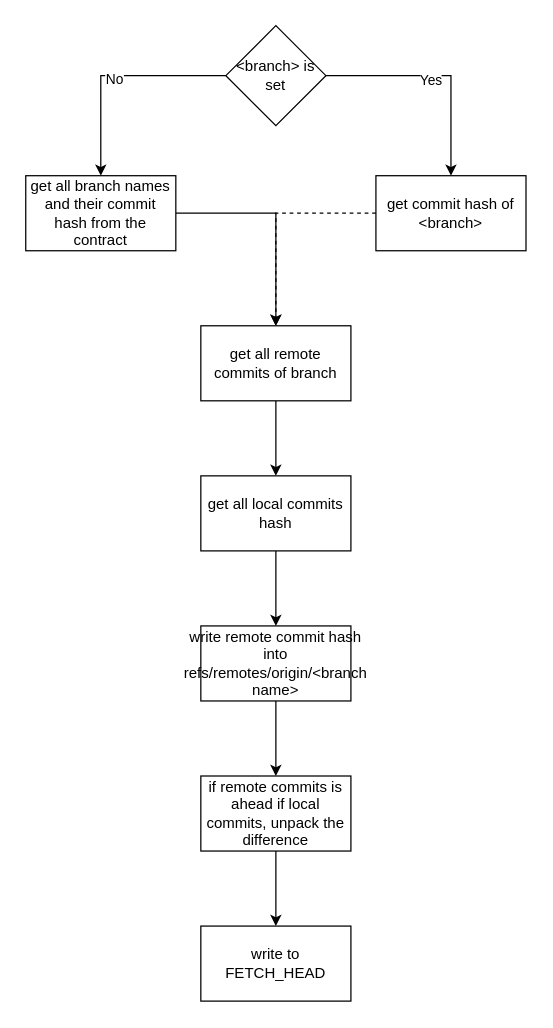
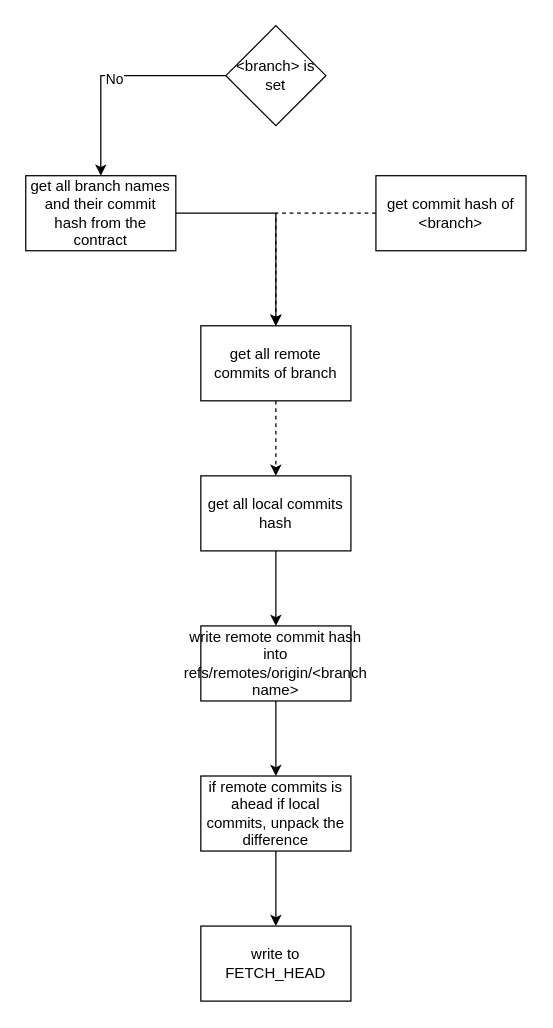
(434, 76) -> none
(276, 435) -> (276, 435)
